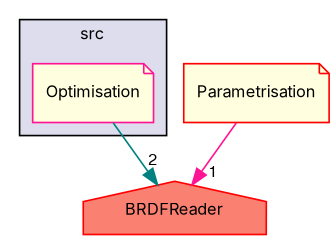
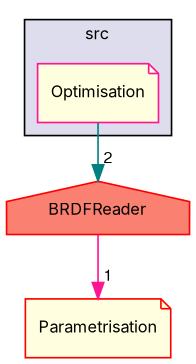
(219, 147) -> (98, 259)
